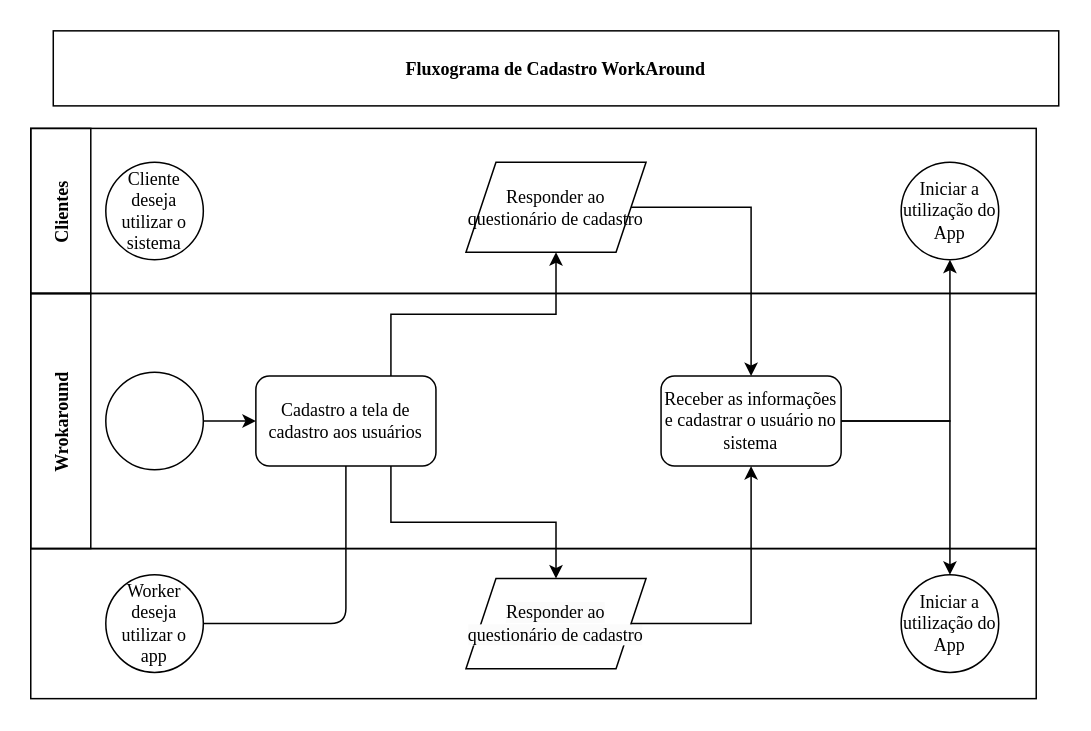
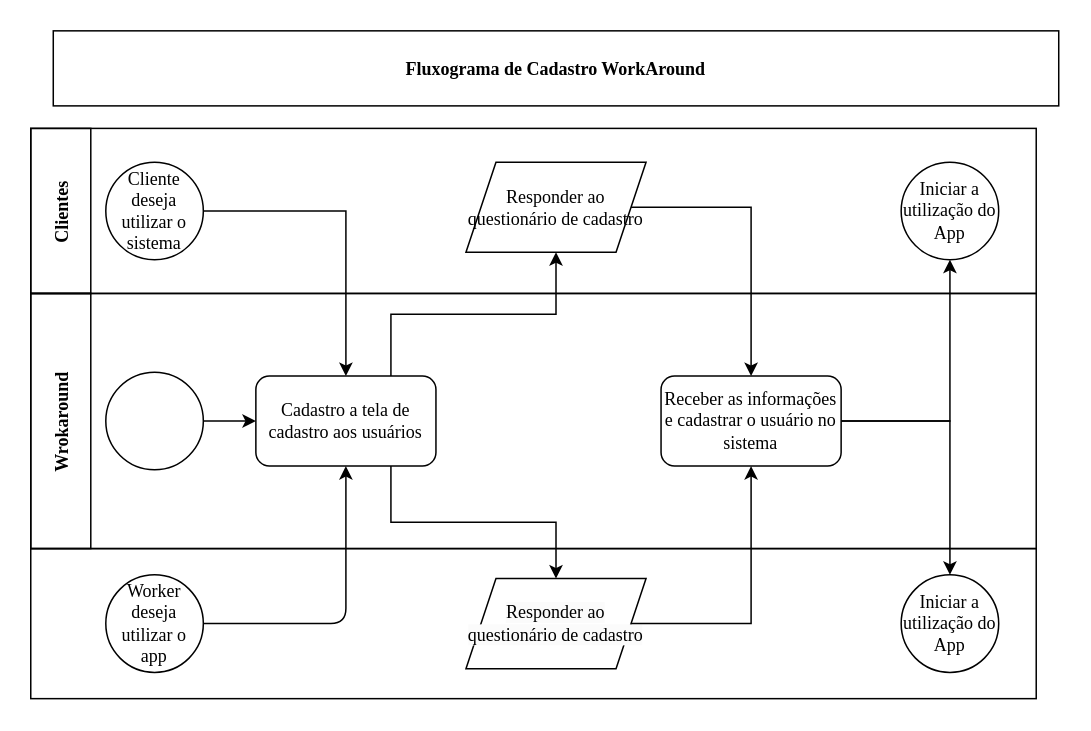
none -> (346, 217)
(346, 473) -> (346, 477)
